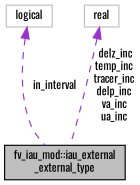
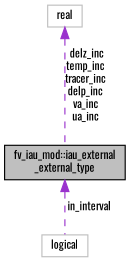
(24, 94) -> (65, 213)
